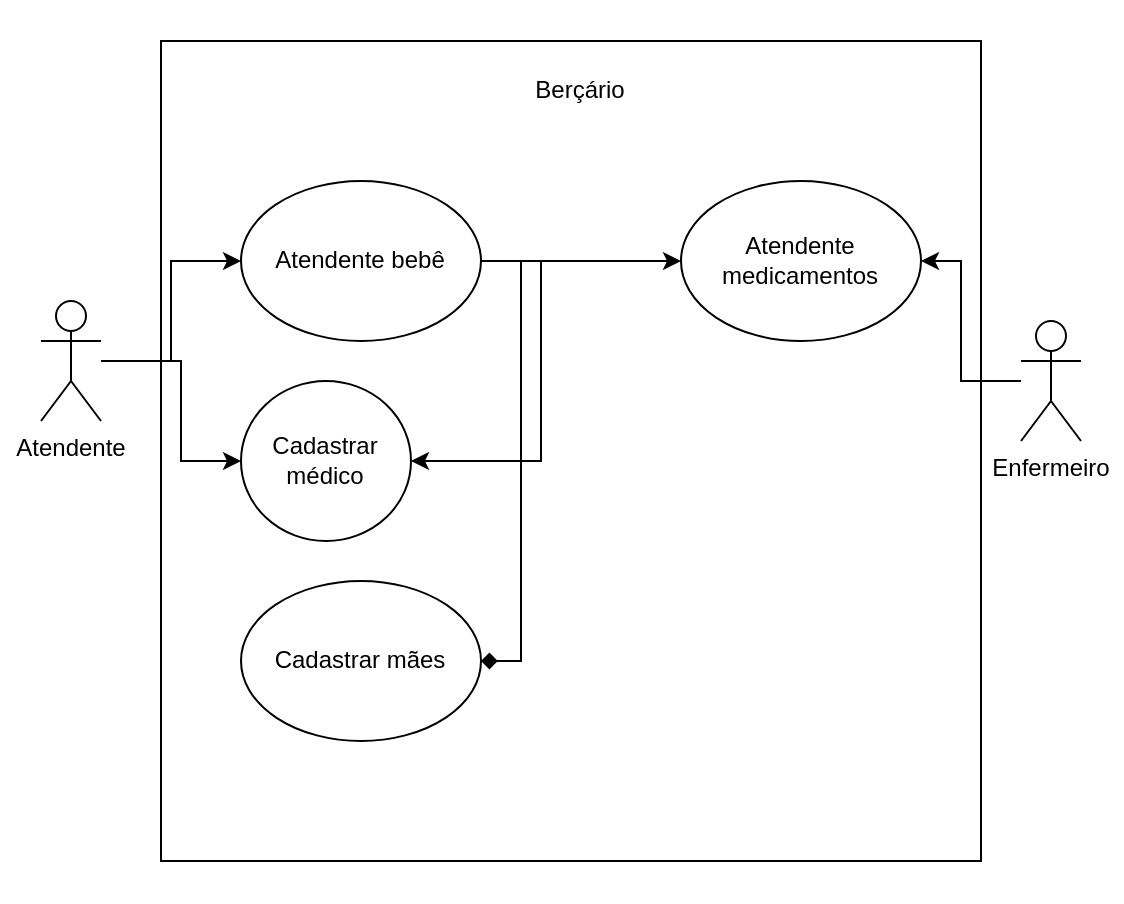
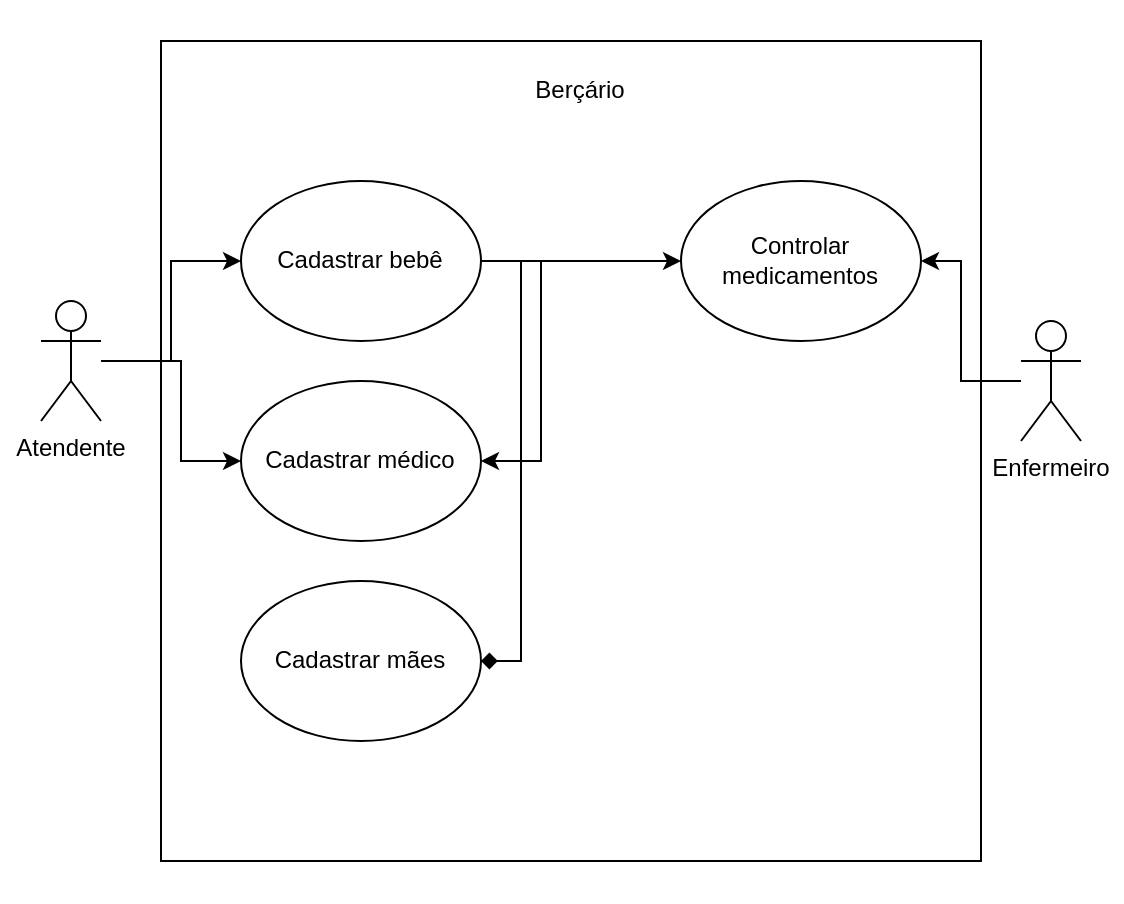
(361, 261) -> (361, 261)
(801, 261) -> (801, 261)
(326, 461) -> (361, 461)
